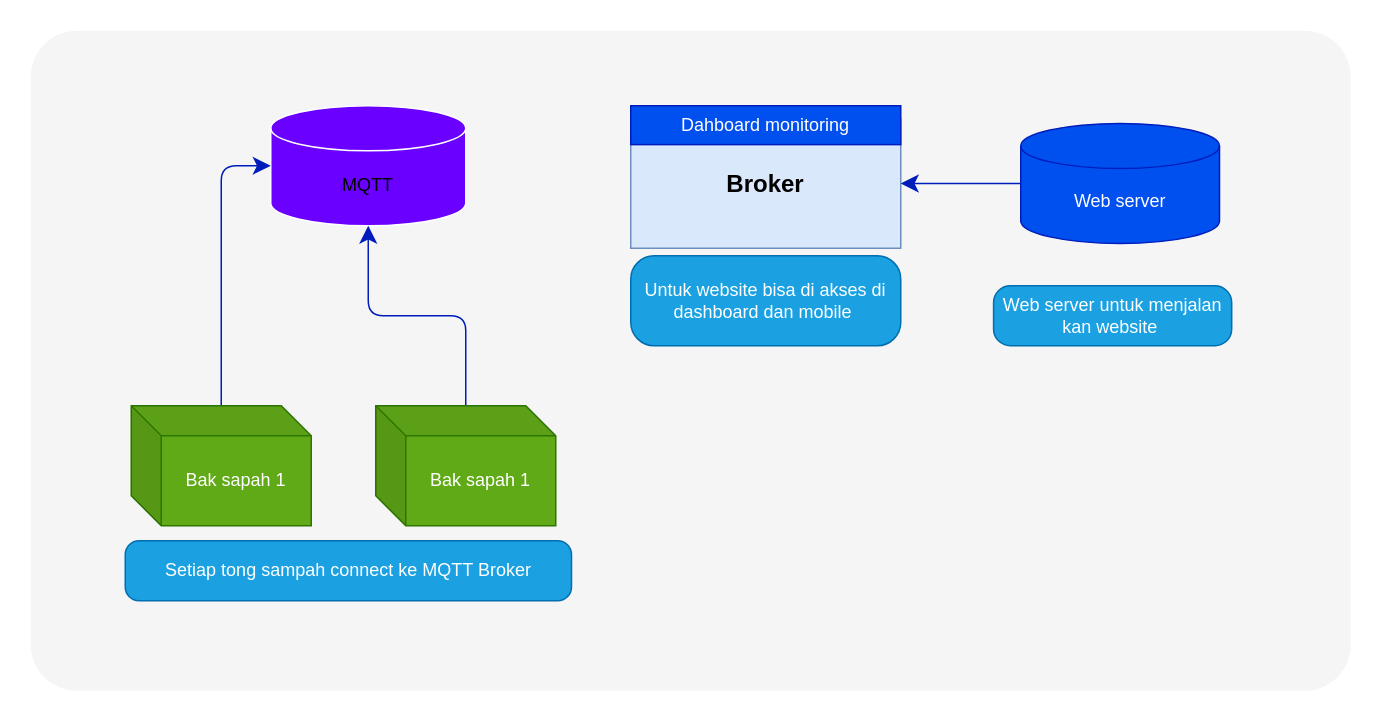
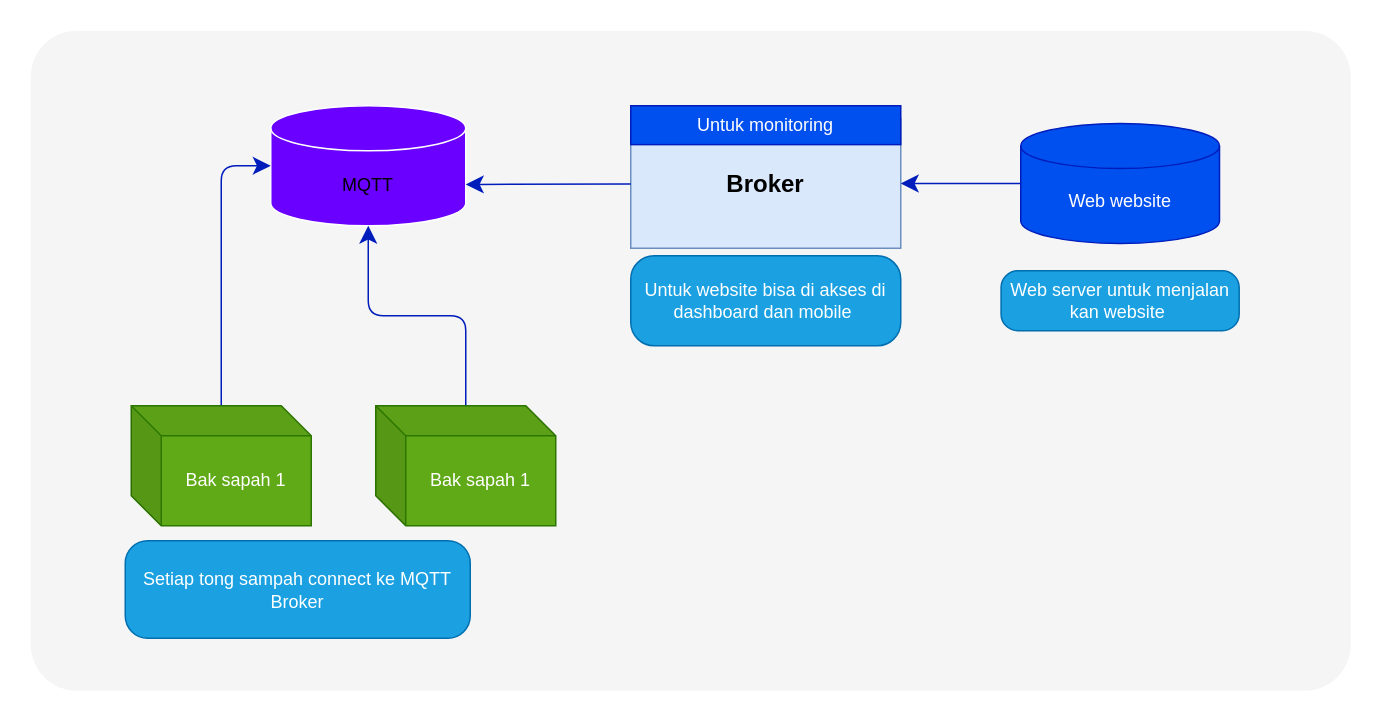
(766, 125) -> (766, 125)
none -> (555, 184)
(1121, 202) -> (1121, 202)
(1113, 316) -> (1120, 301)
(348, 571) -> (298, 590)
